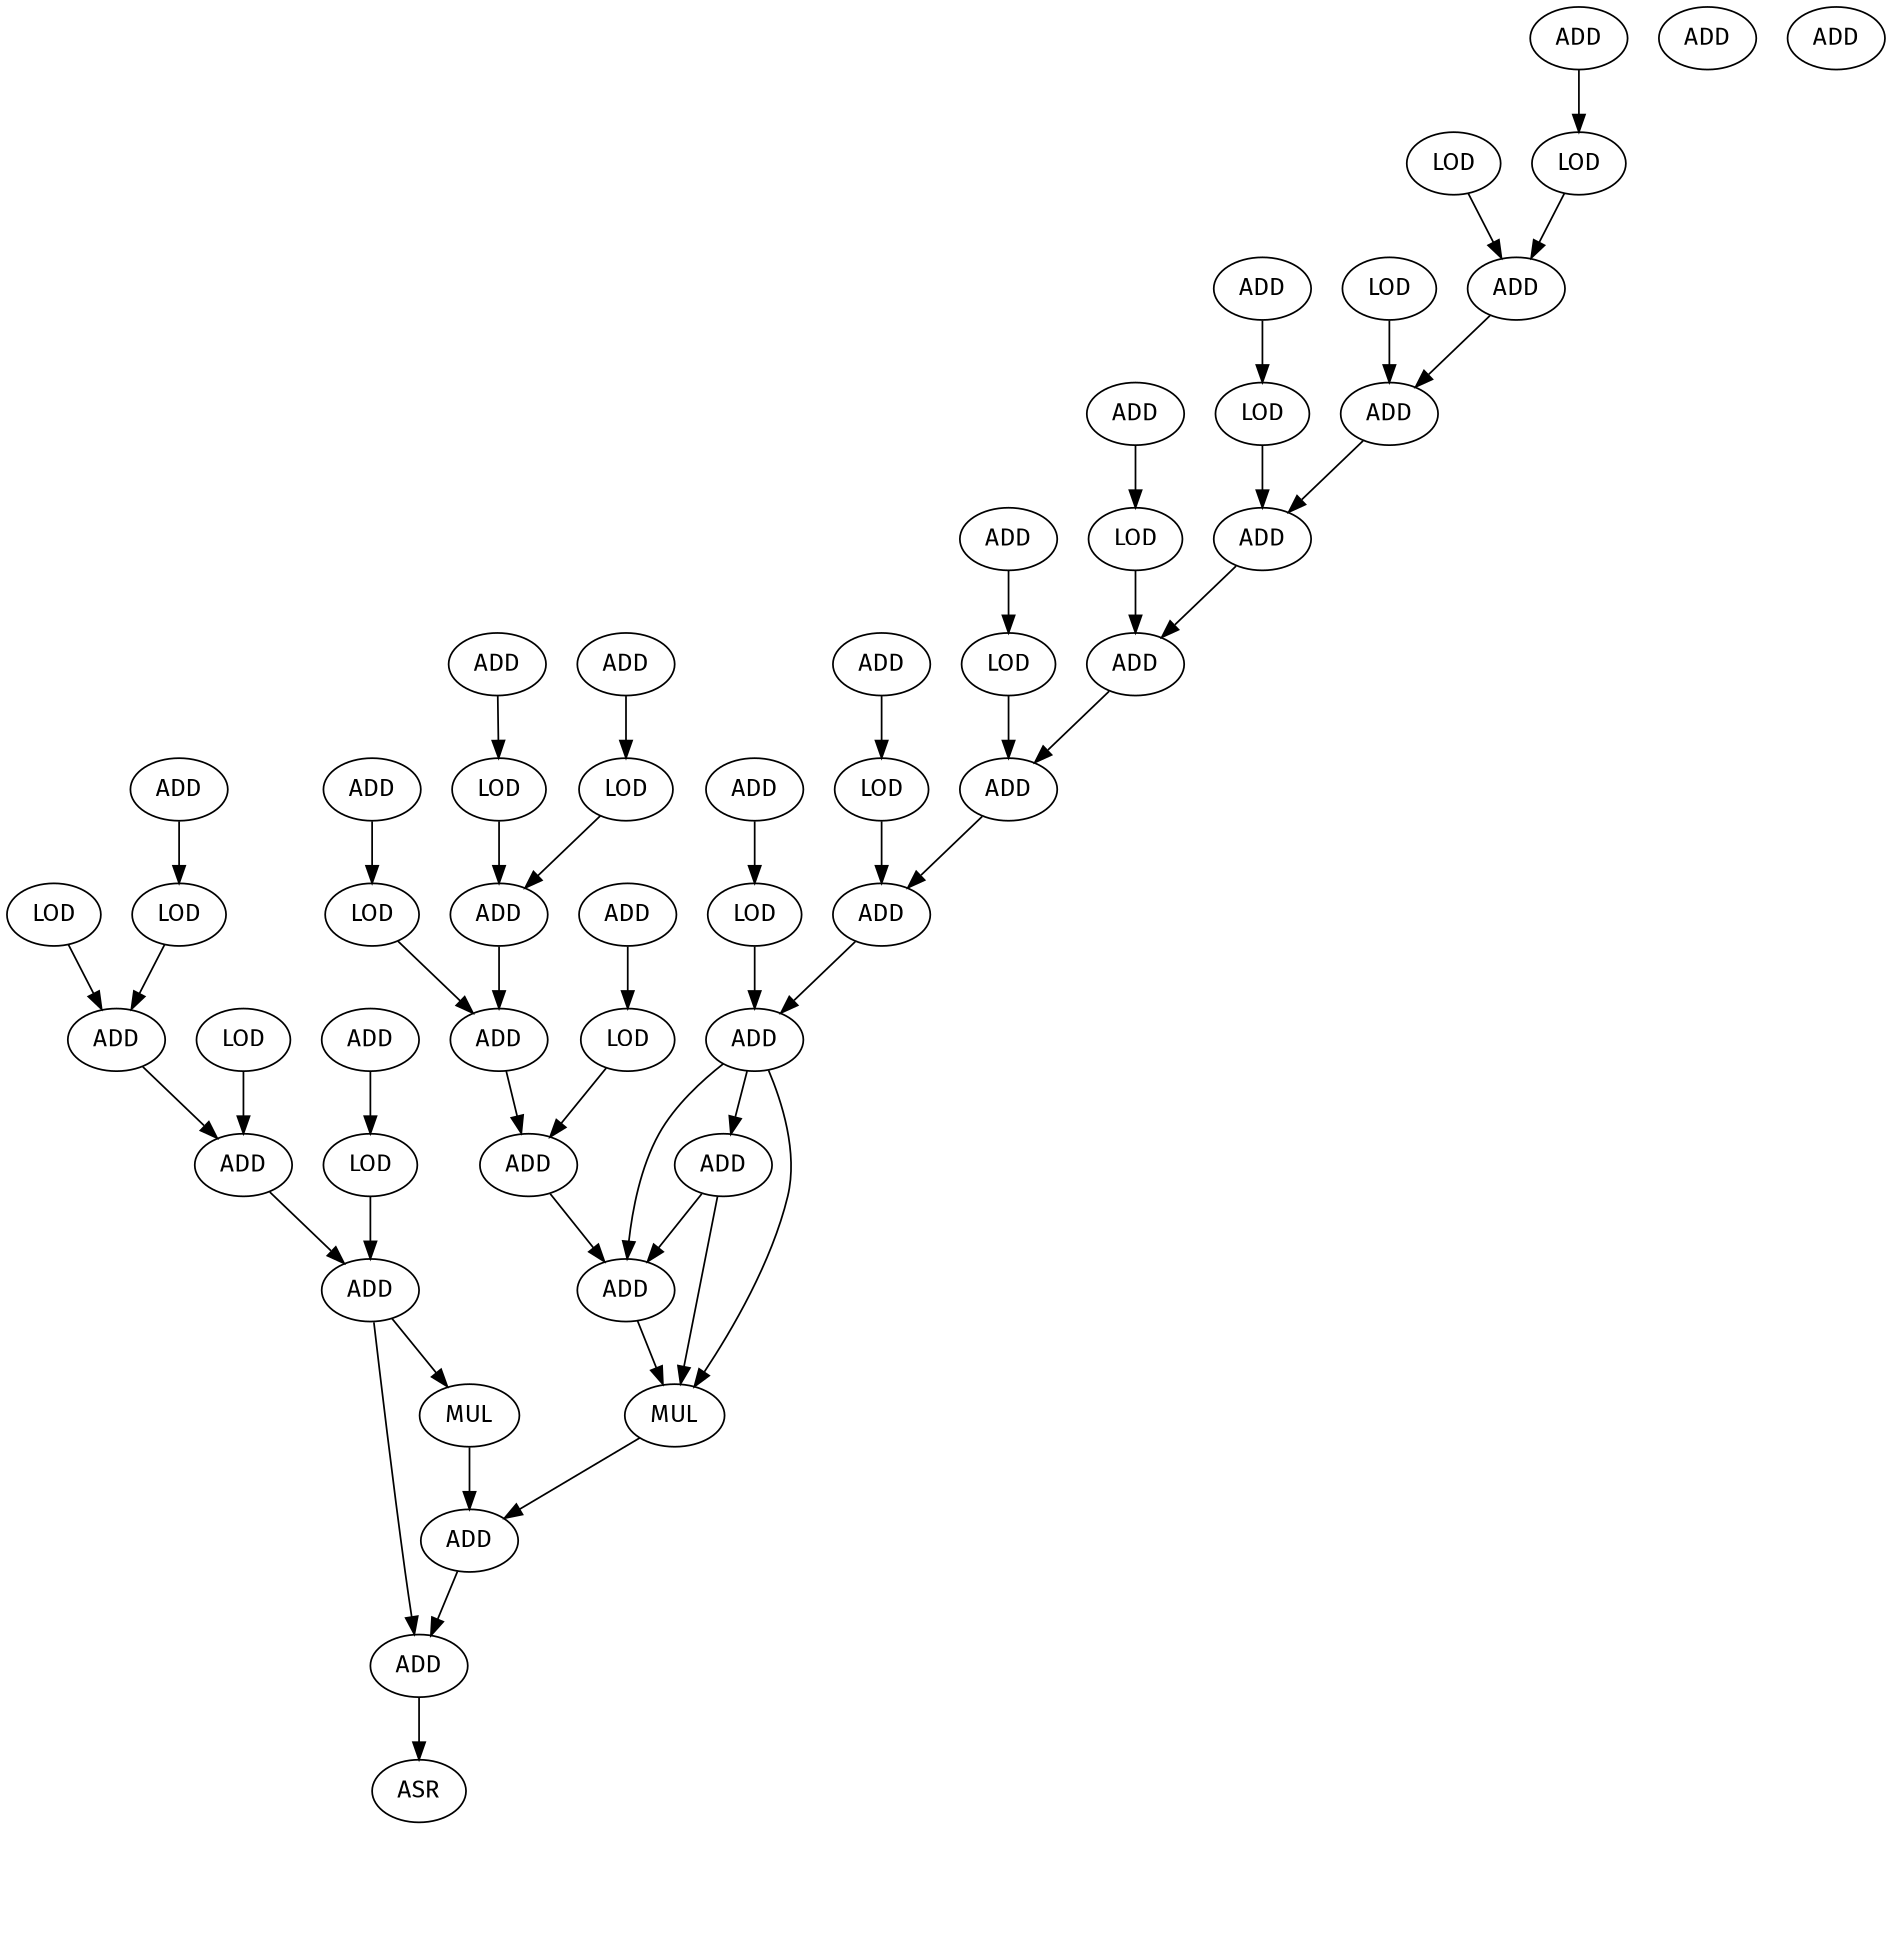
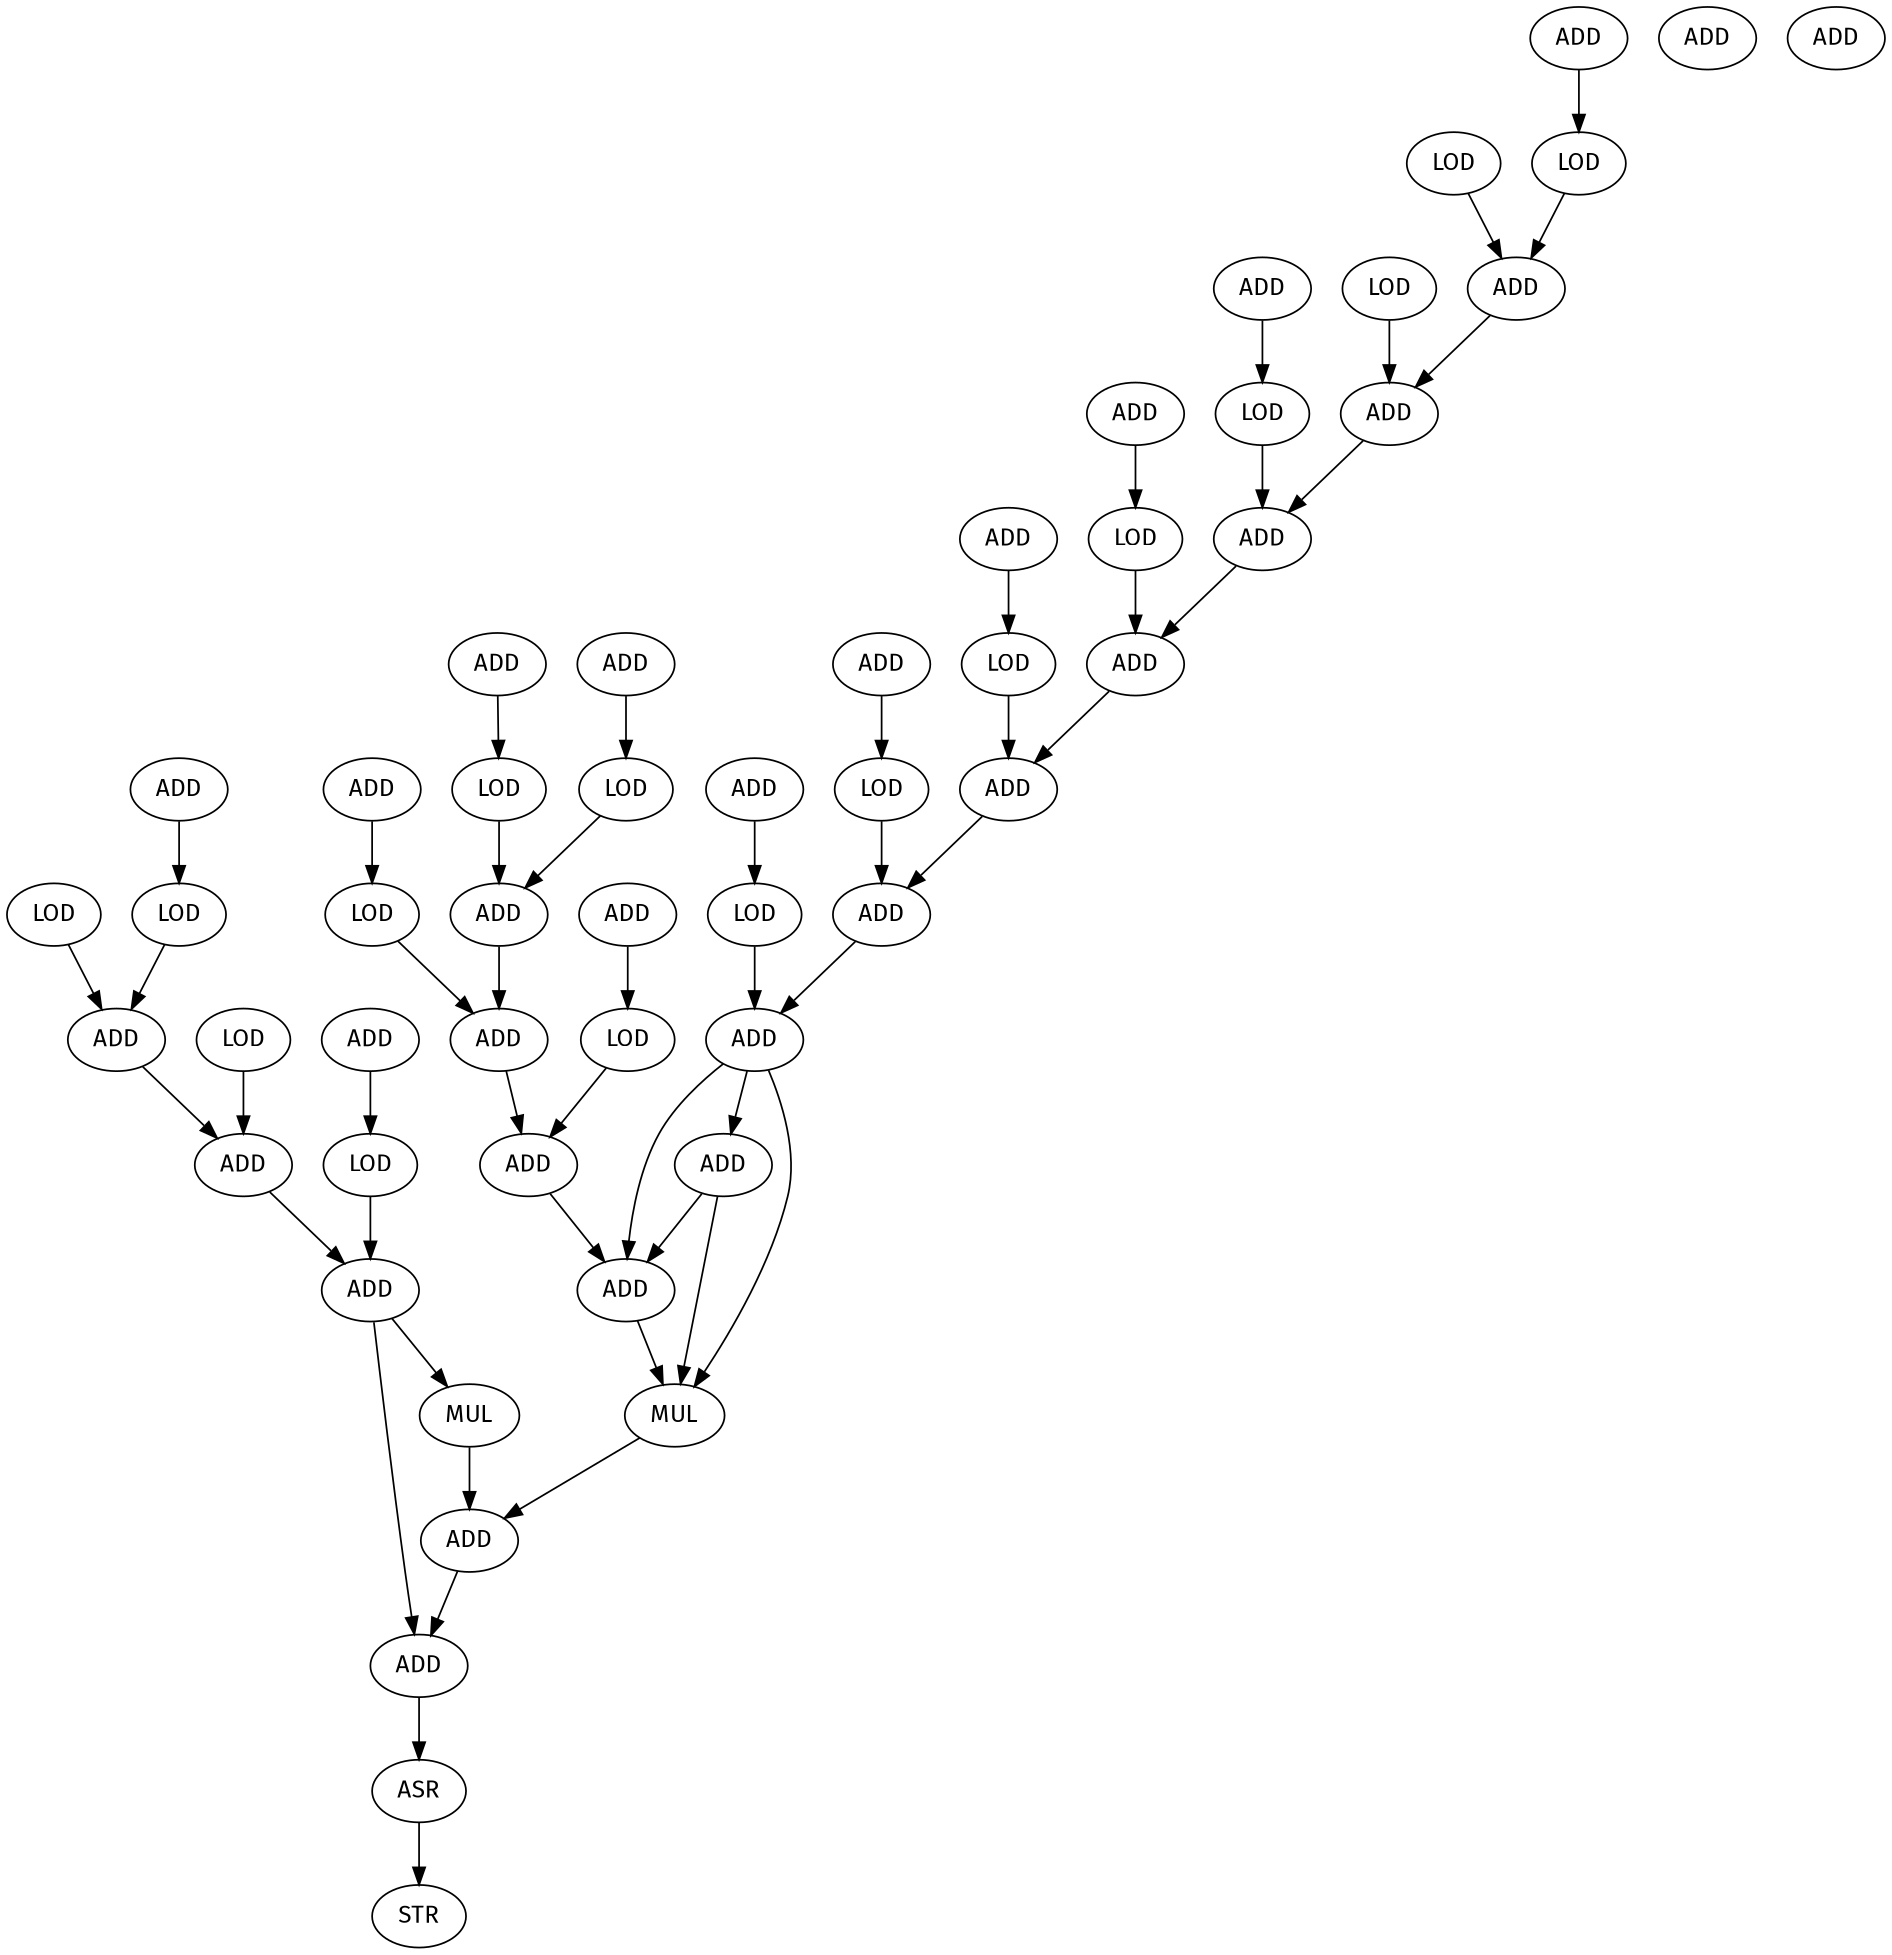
none -> (419, 1916)
